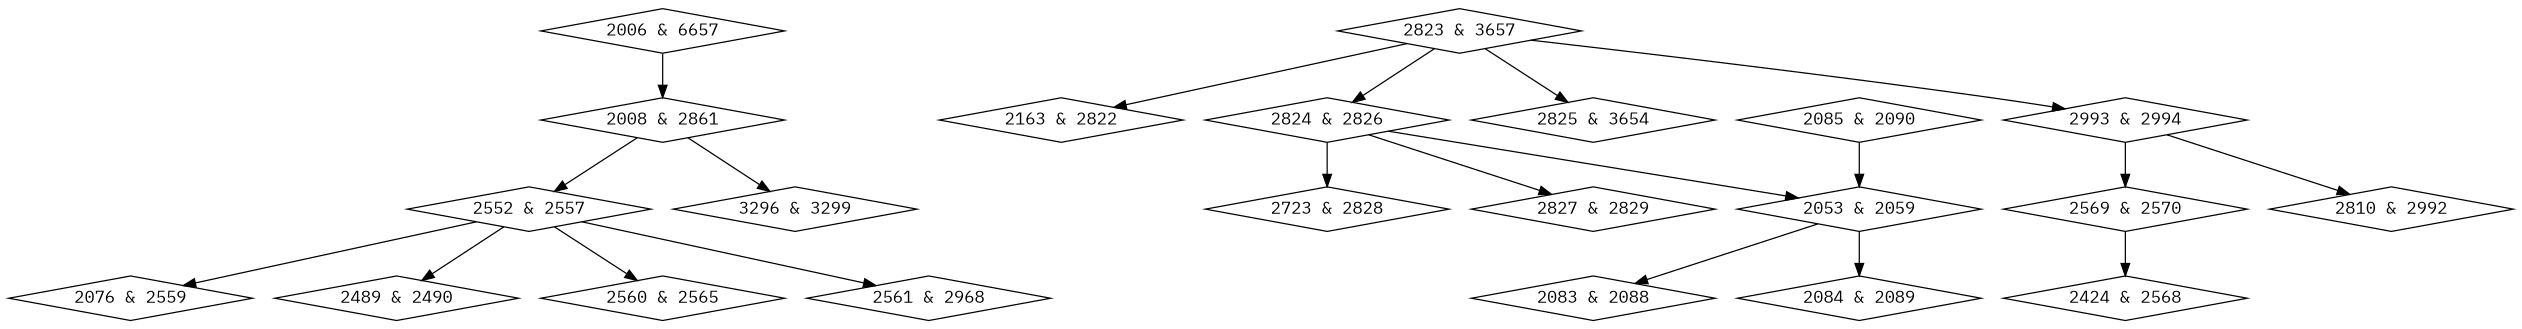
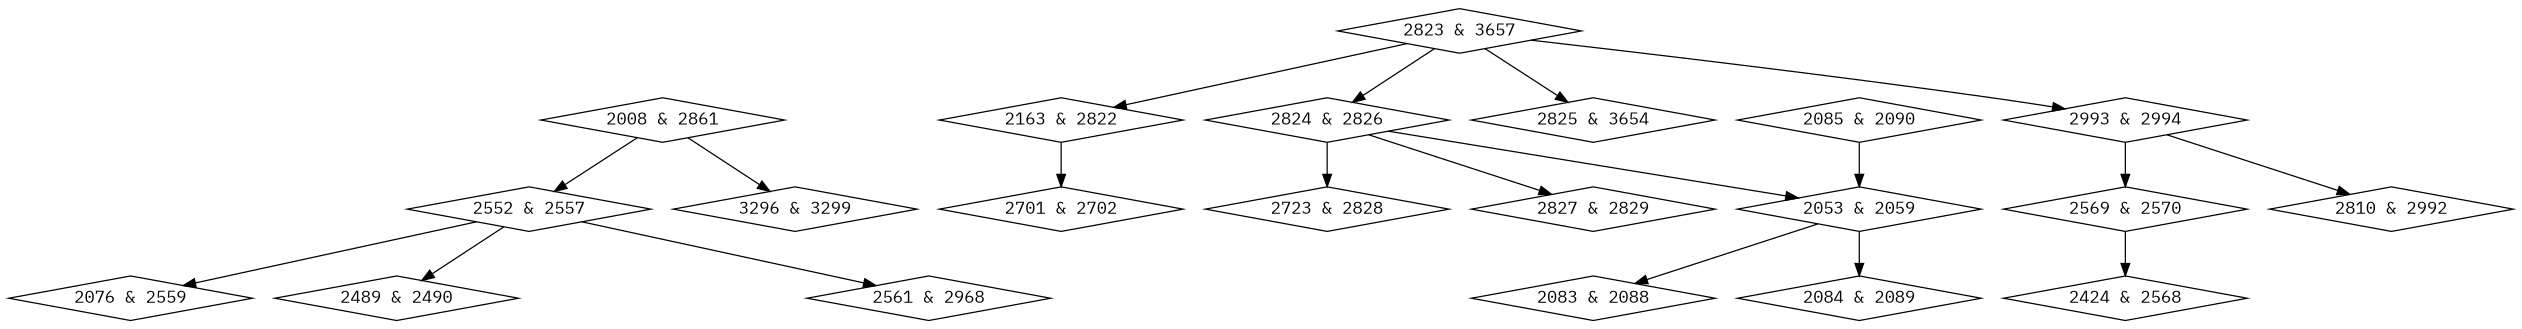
(663, 31) -> none
none -> (1061, 209)
(663, 298) -> none
